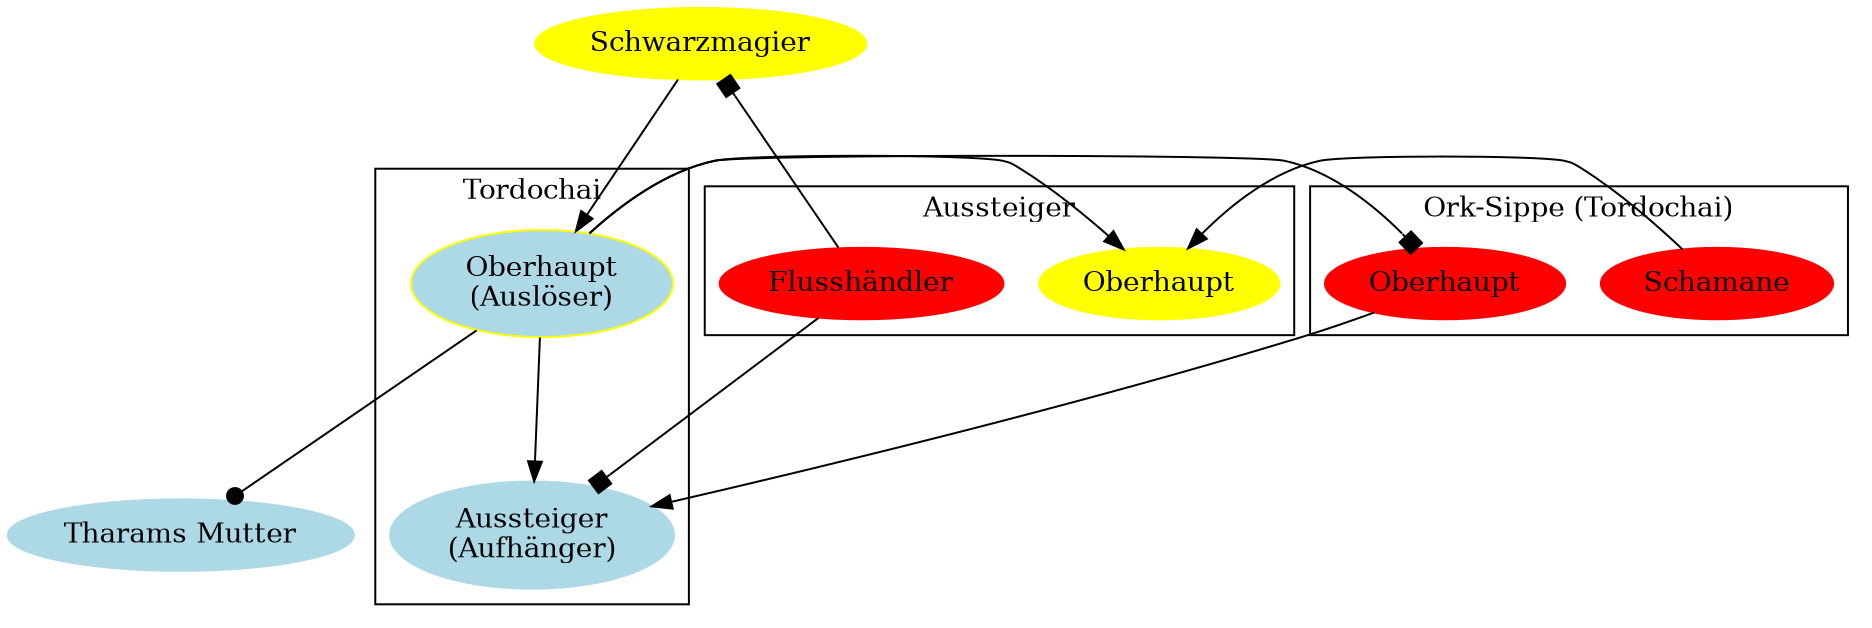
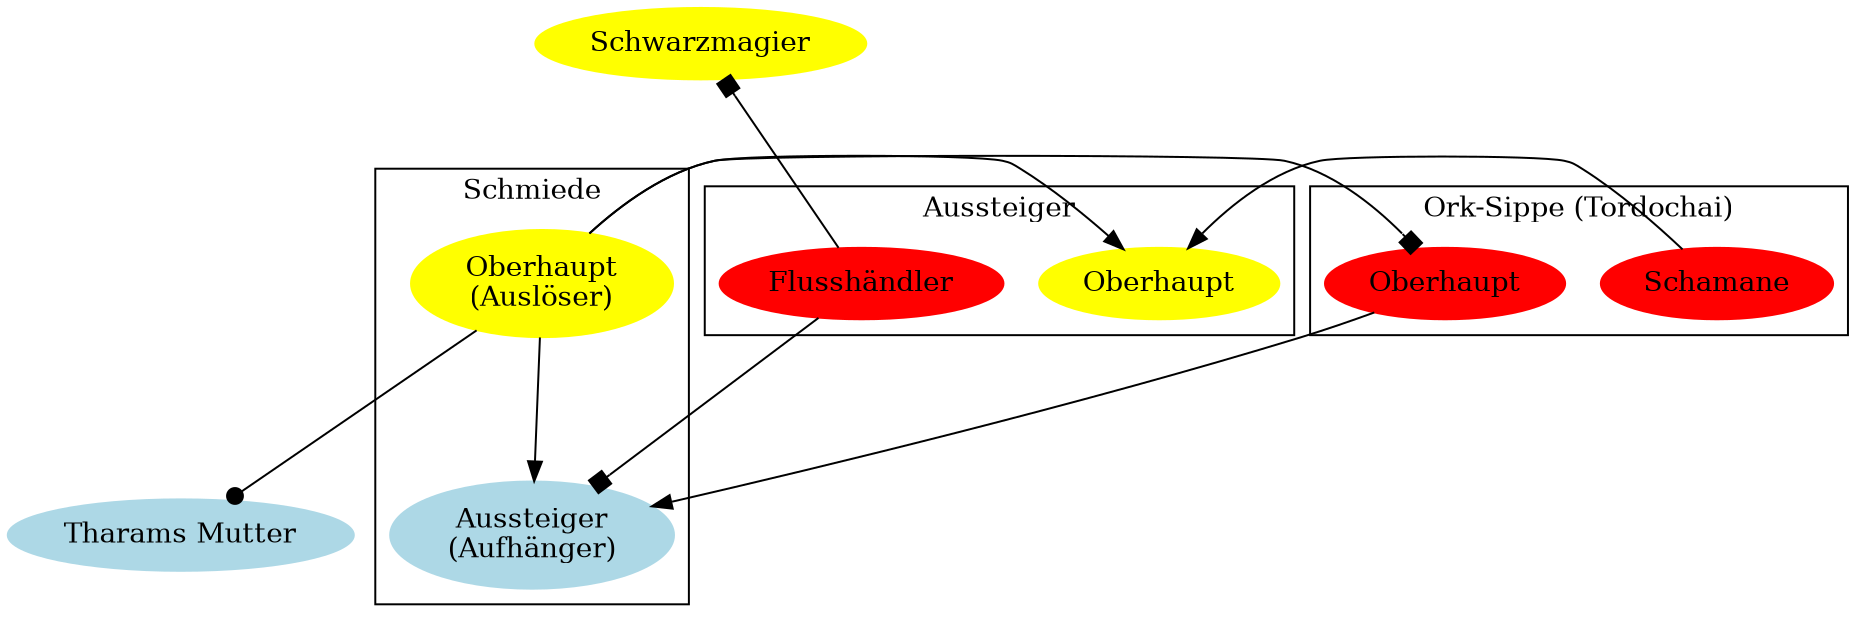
(633, 147) -> none
(532, 192) -> (532, 192)
(542, 284) -> (542, 284)
